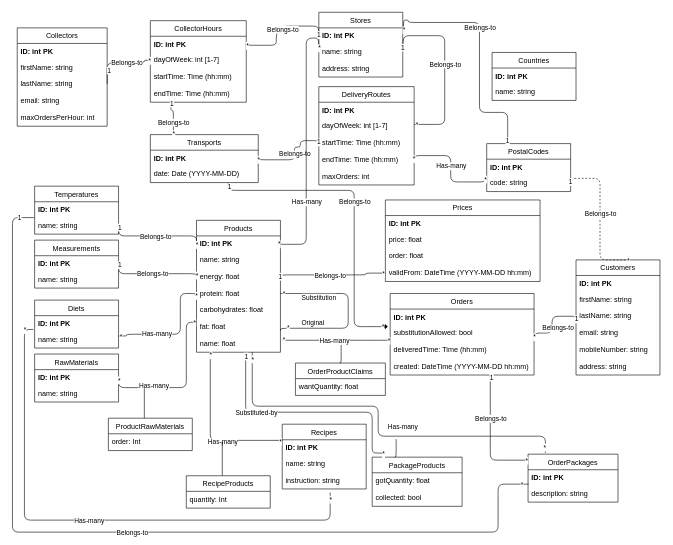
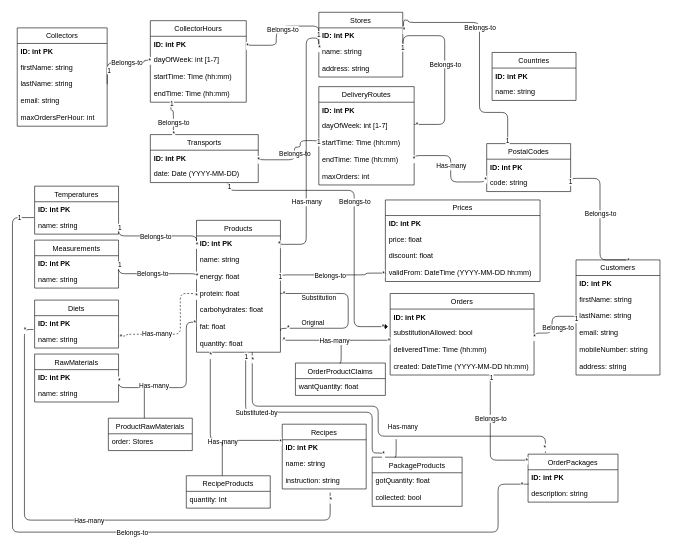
(600, 203) -> (600, 203)
(410, 256) -> (415, 256)
(180, 309) -> (180, 309)
(219, 344) -> (226, 344)
(130, 442) -> (136, 442)
